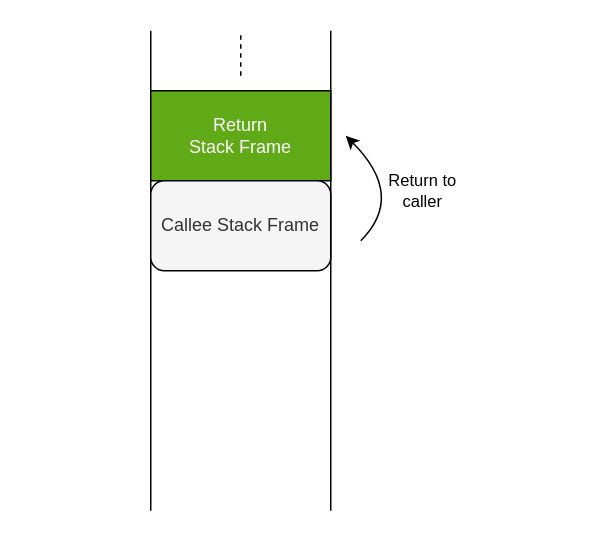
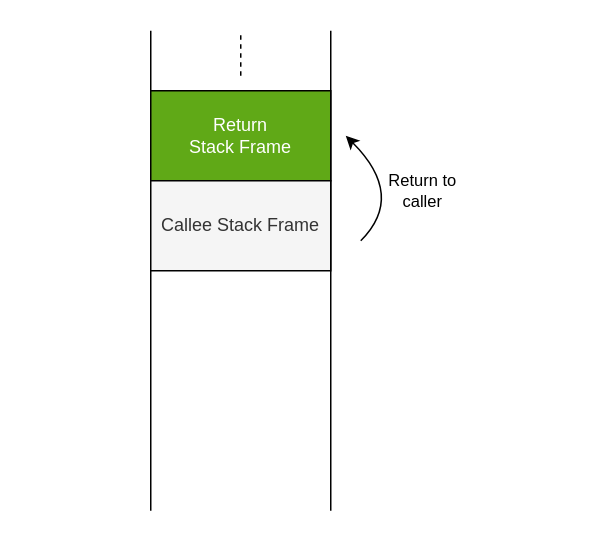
(241, 226) -> (241, 226)
